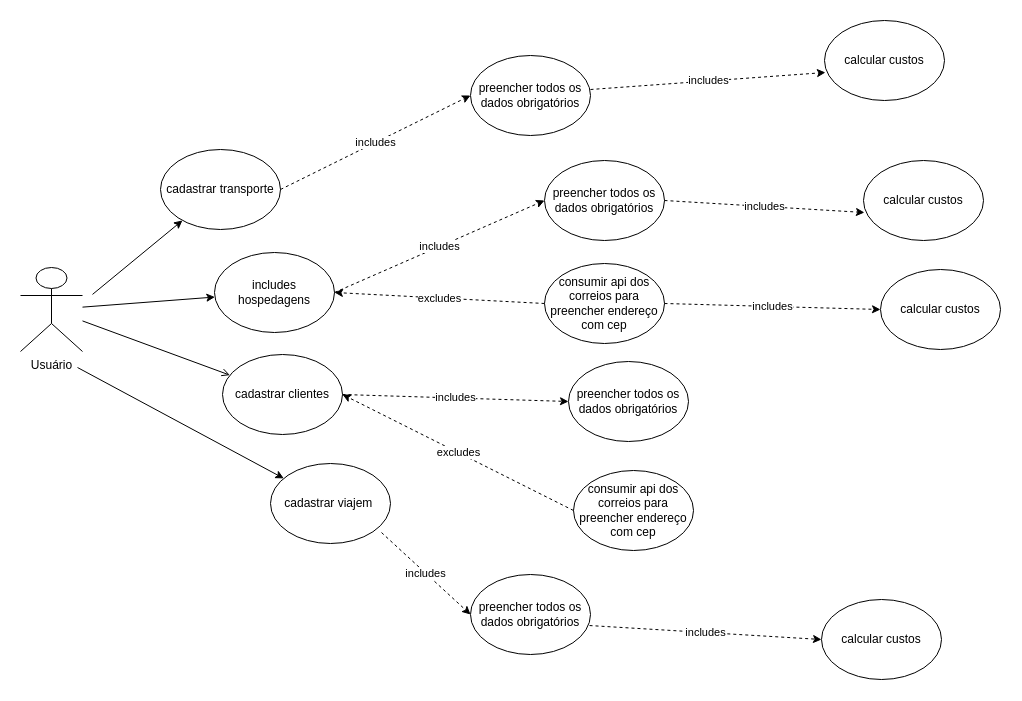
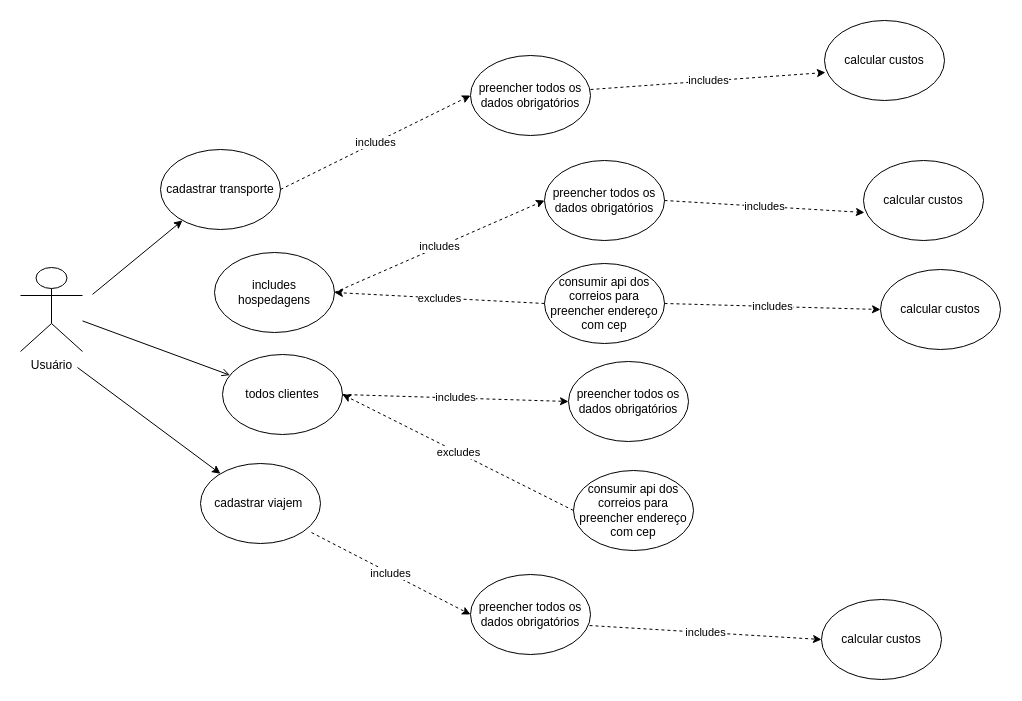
(146, 302) -> none
(283, 395) -> (283, 395)
(331, 504) -> (261, 504)
